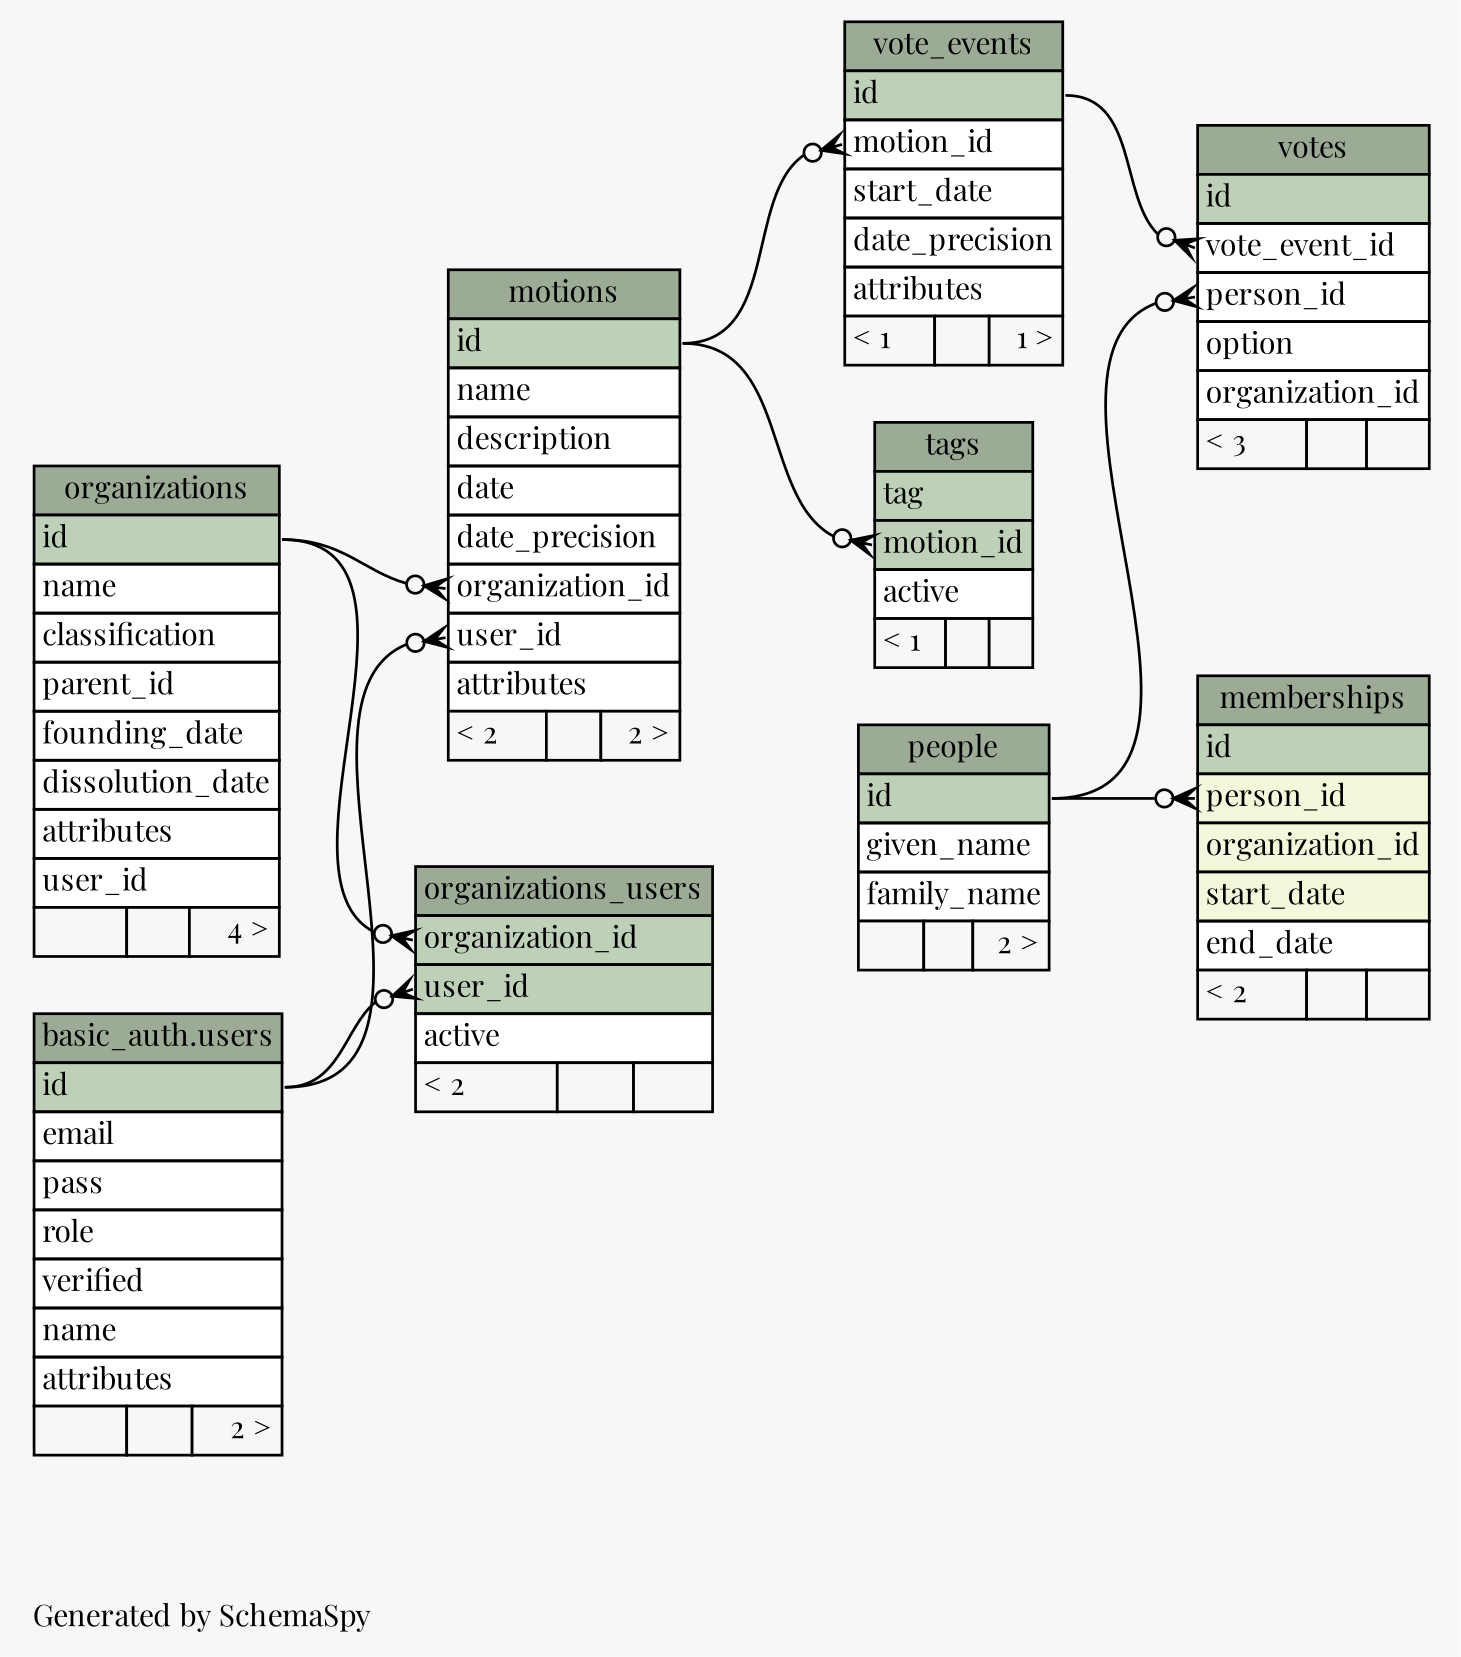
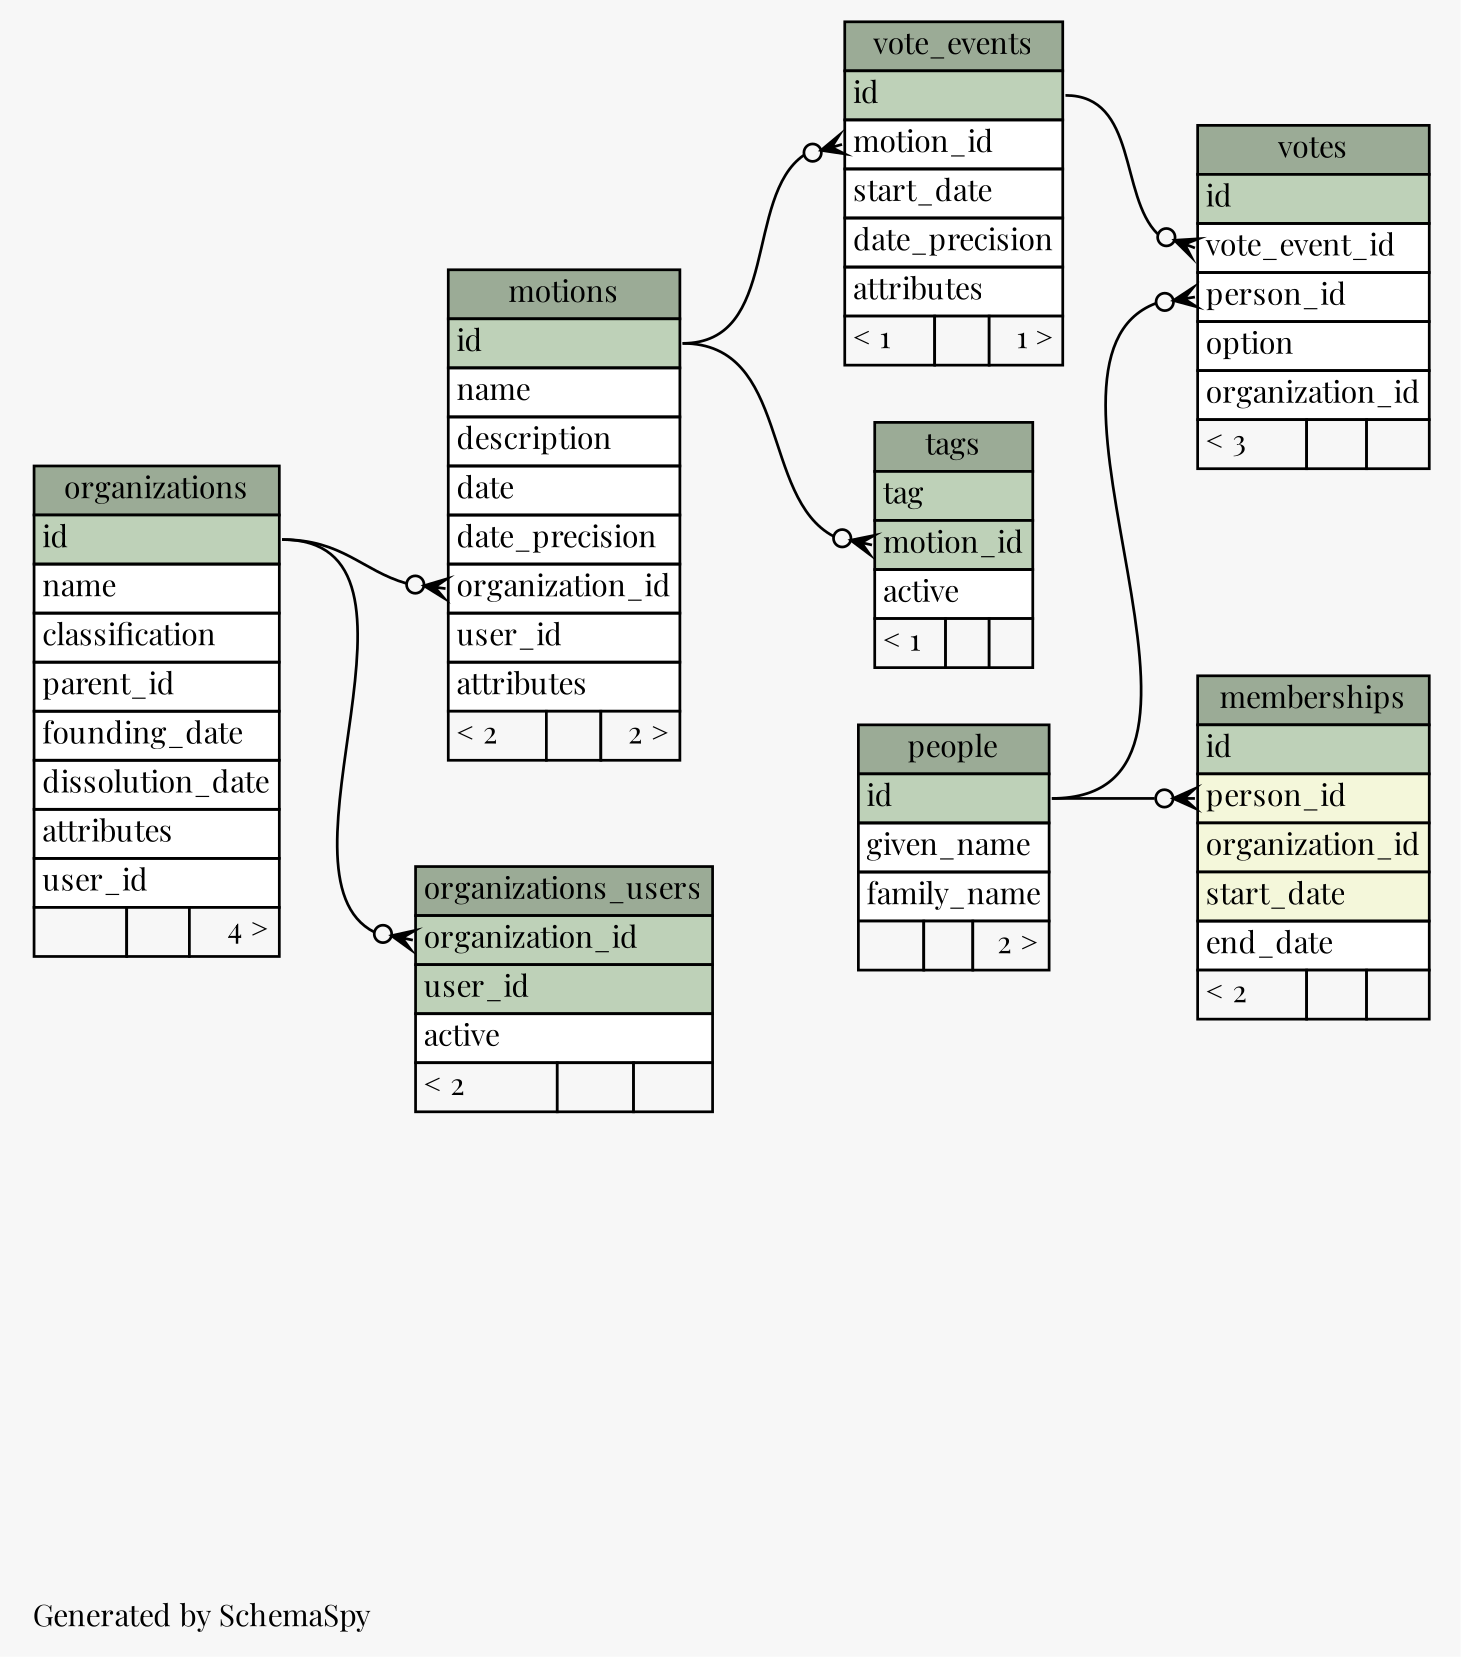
(157, 1234) -> none
